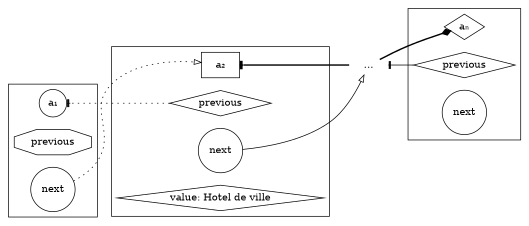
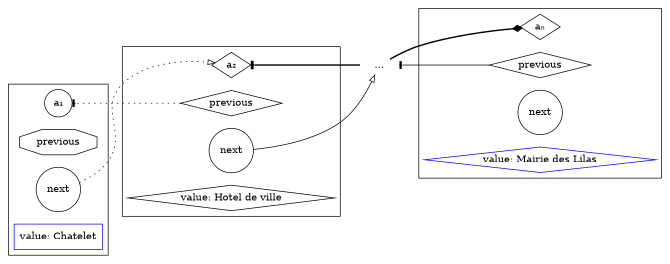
(220, 65) -> (231, 65)
none -> (540, 160)
none -> (58, 237)
